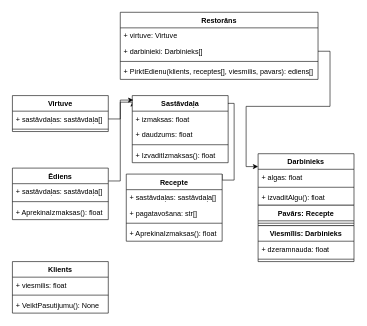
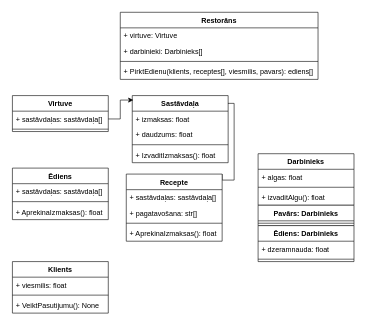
(289, 107) -> none
(120, 153) -> none
(306, 214) -> (306, 214)
(306, 234) -> (306, 234)
